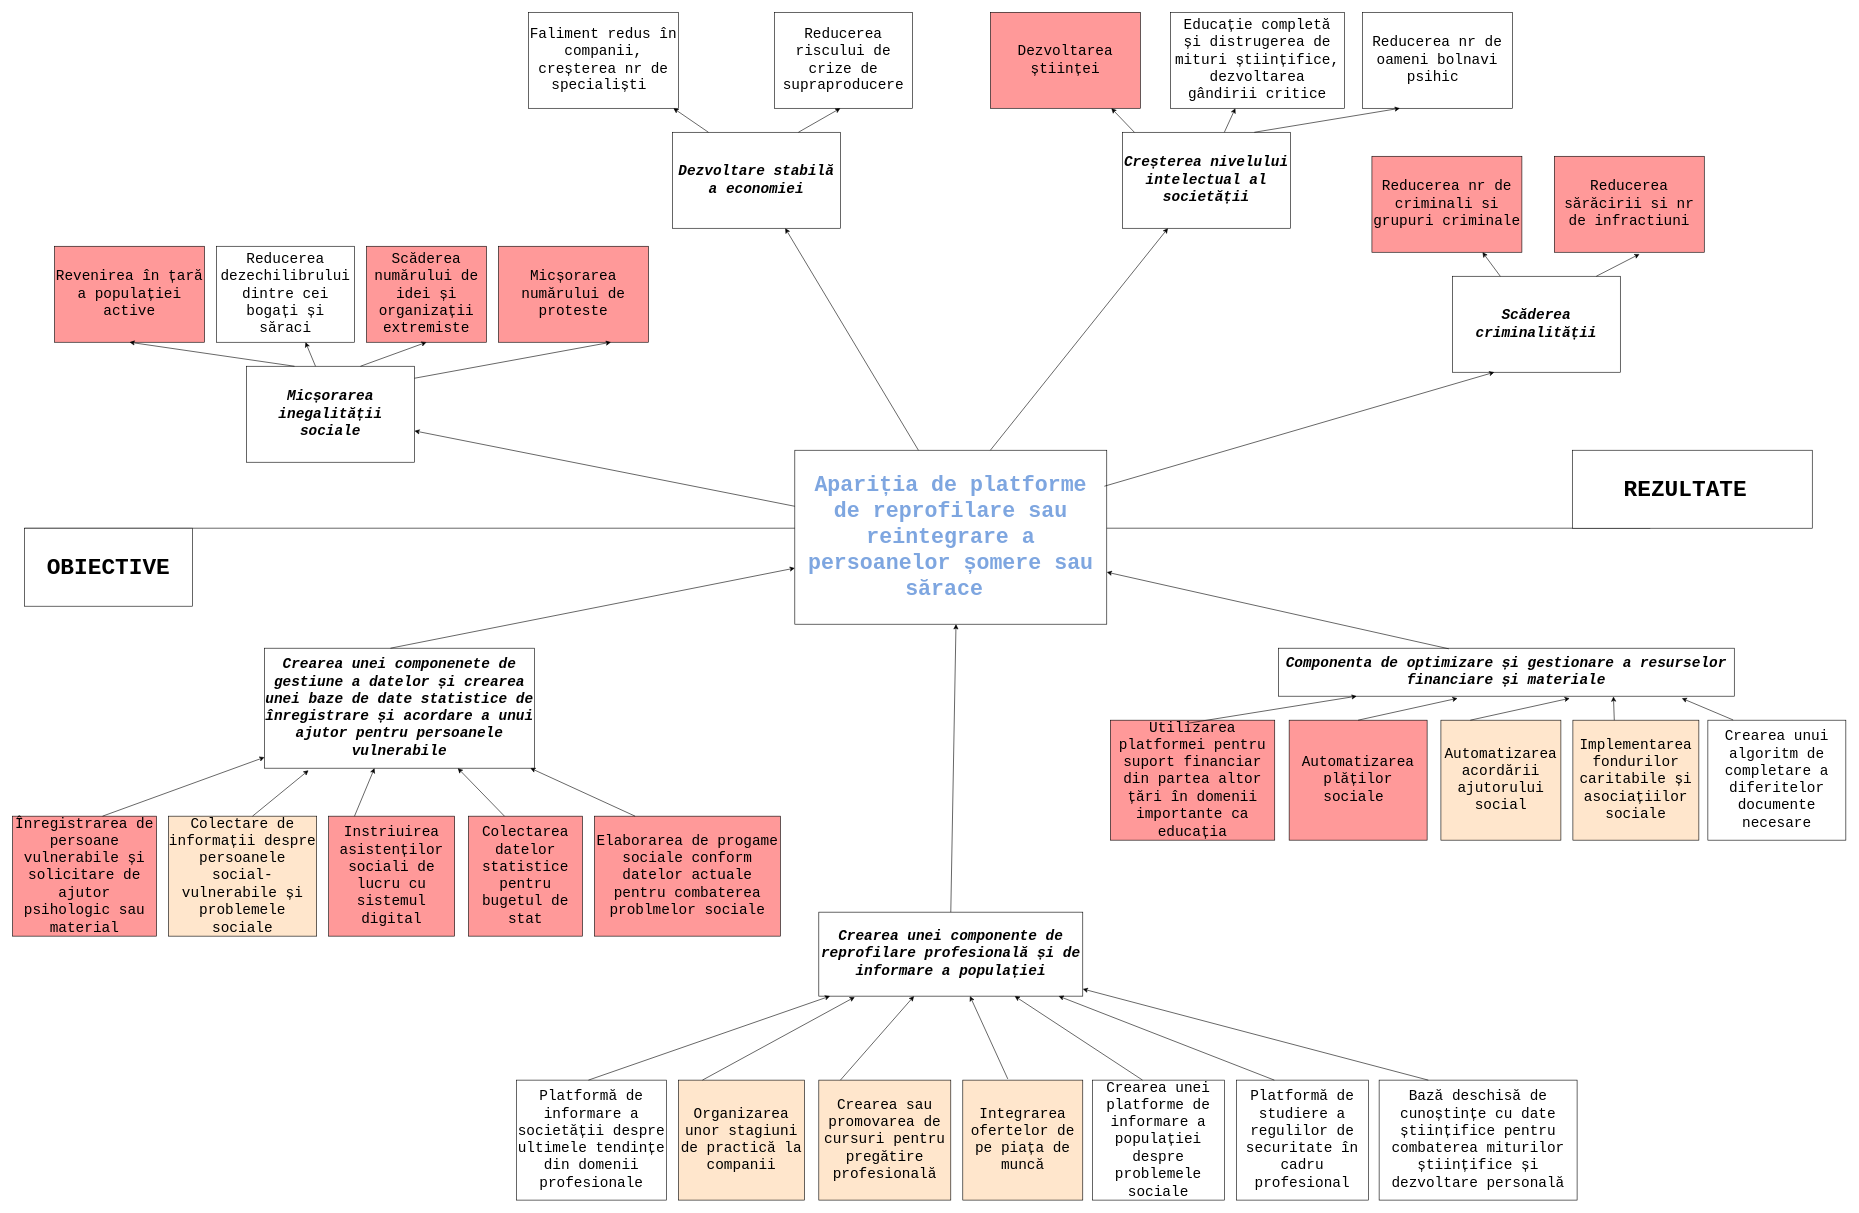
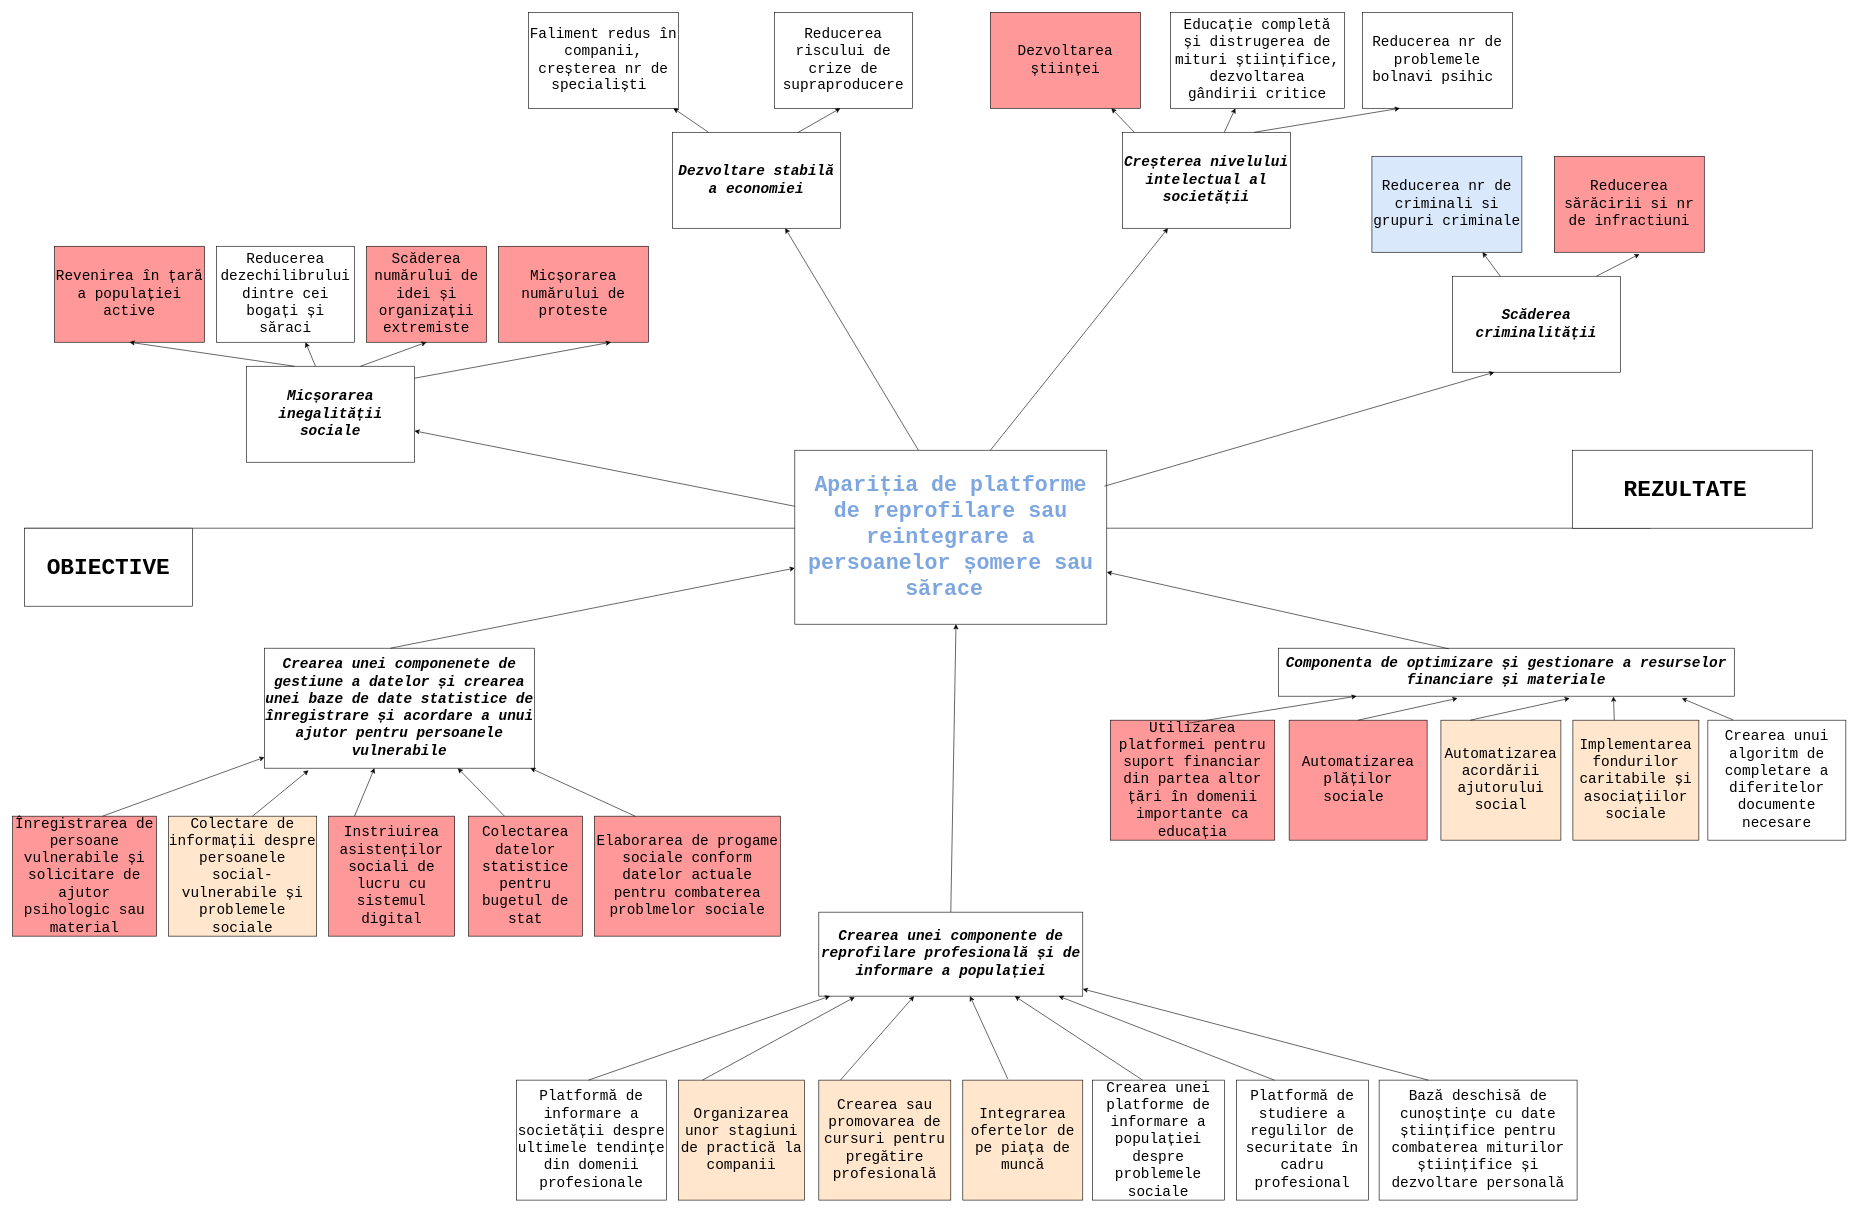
(1437, 60) -> (1437, 60)
(1447, 204) -> (1447, 204)
